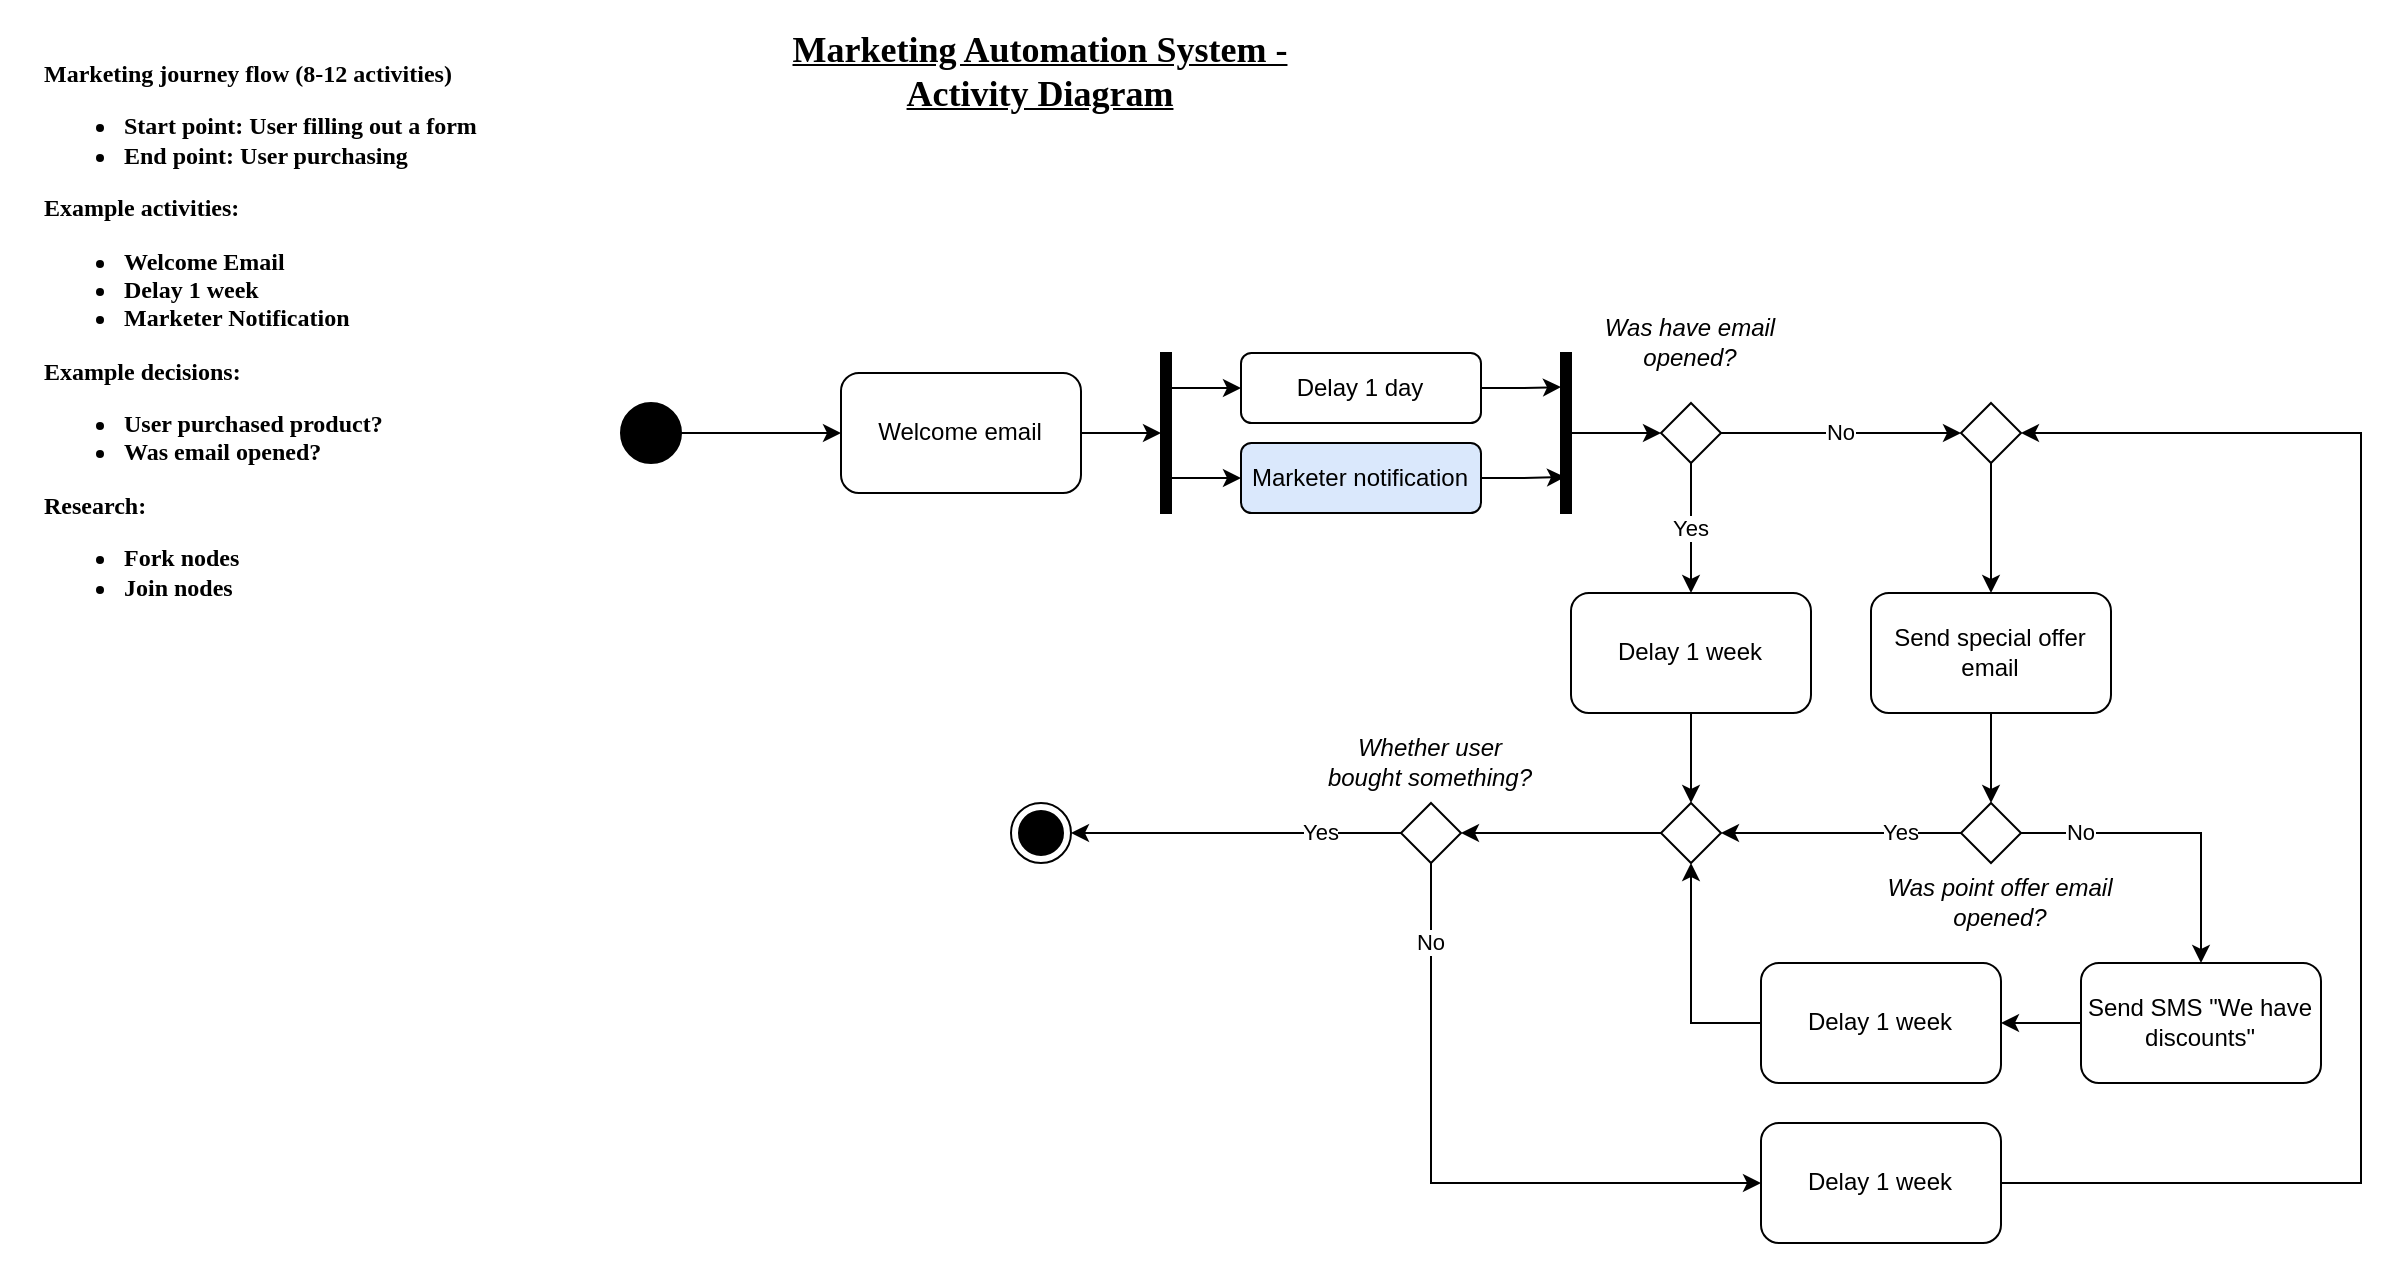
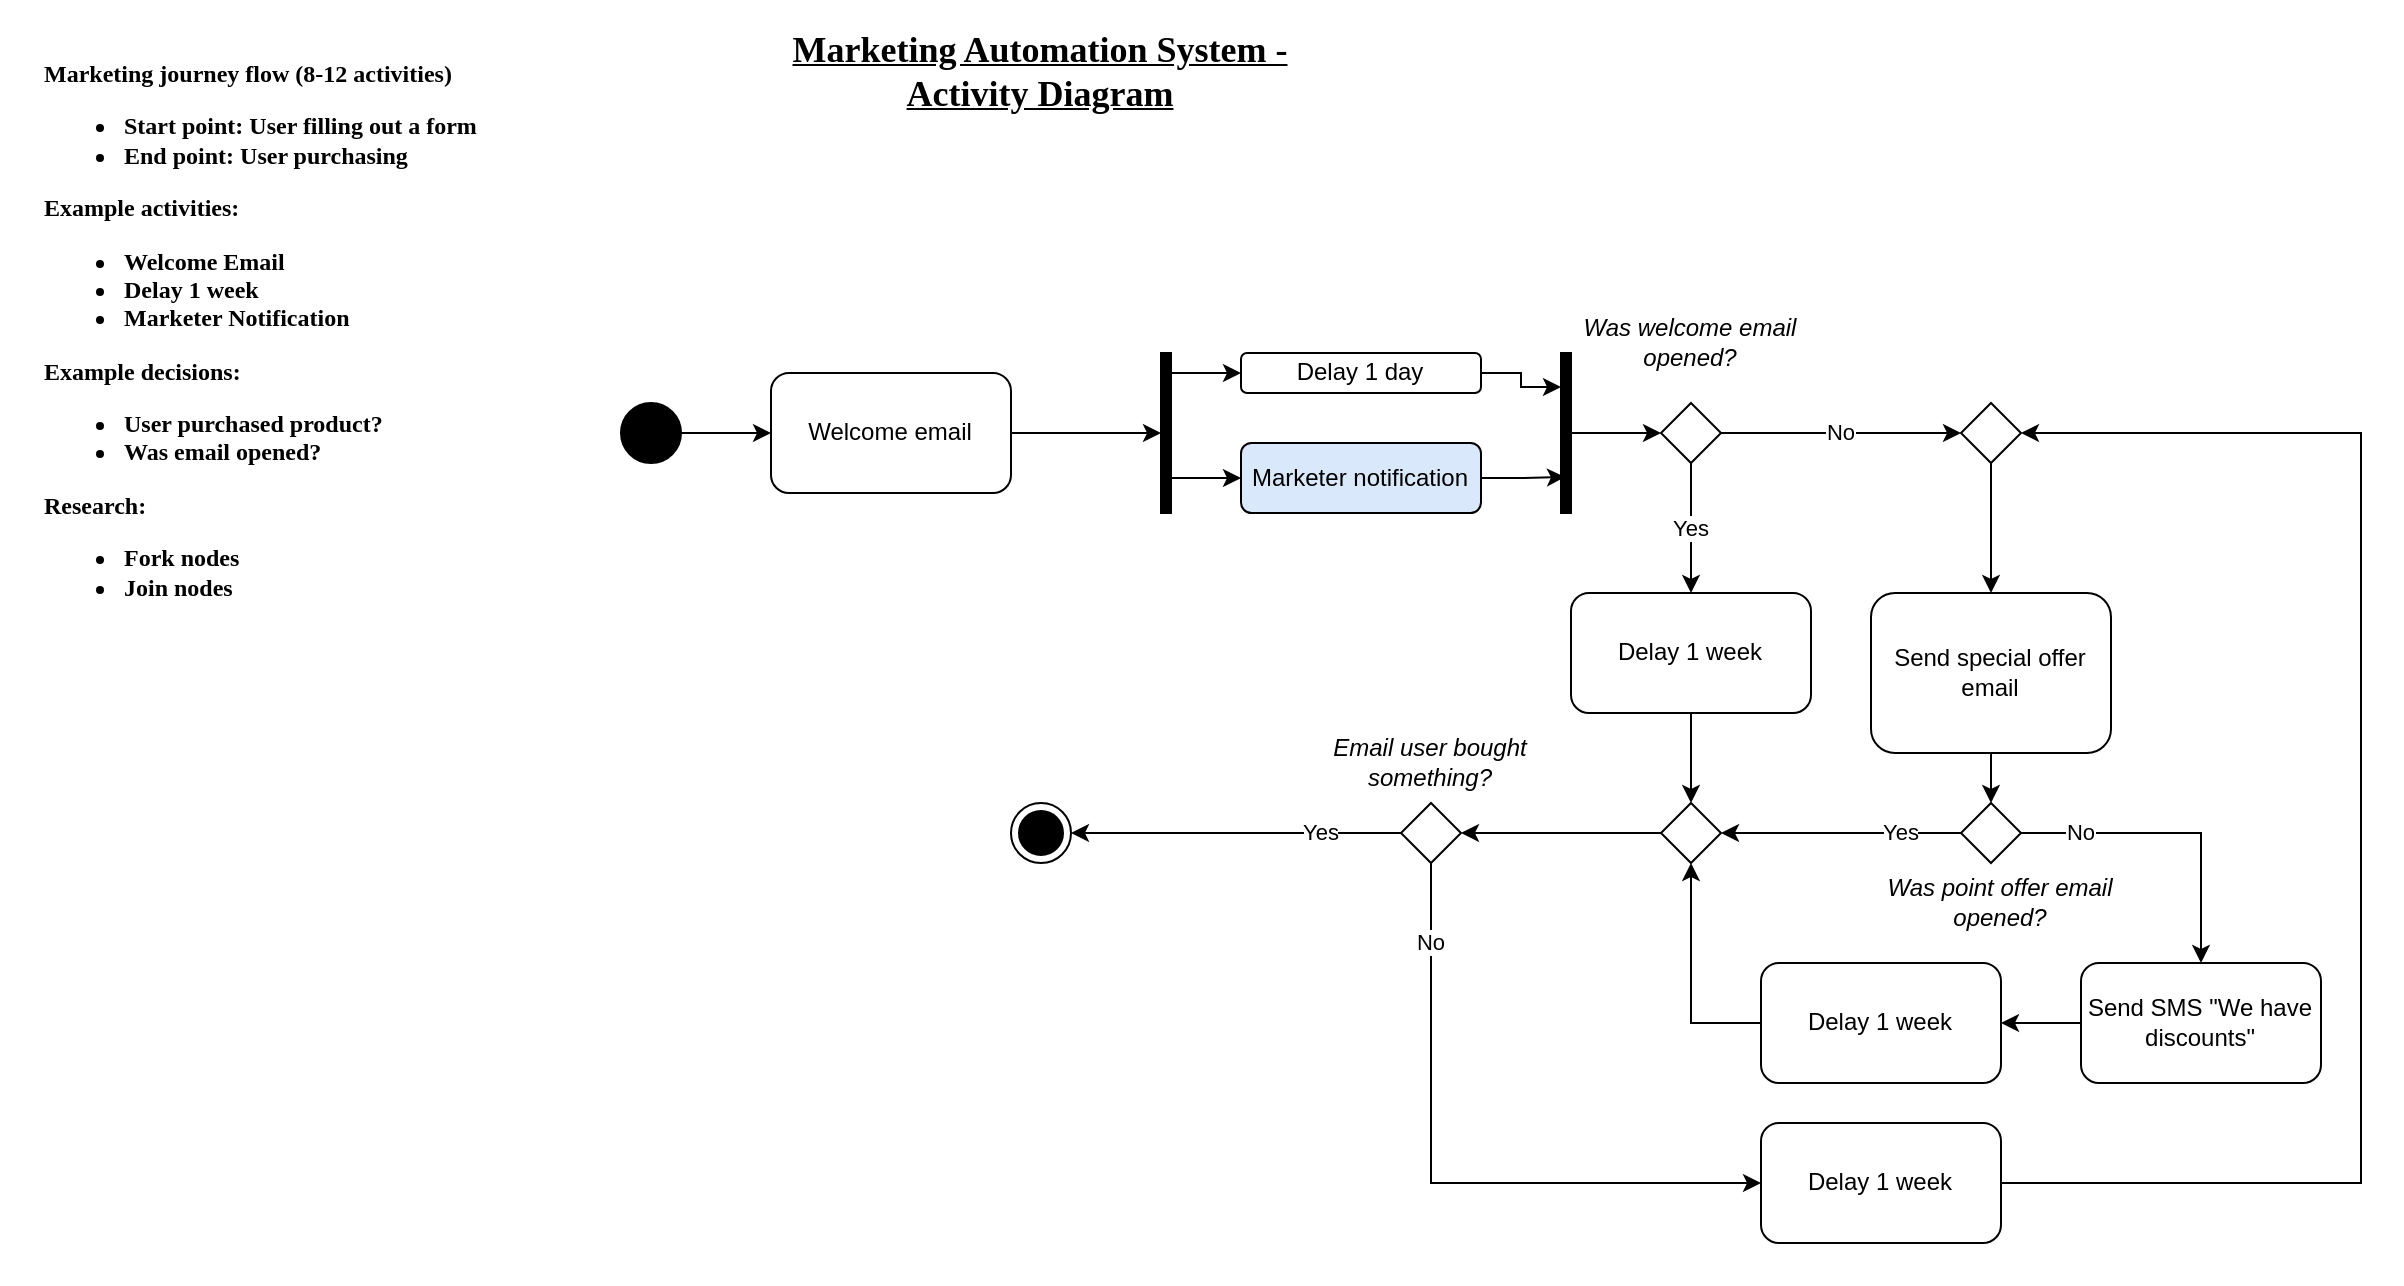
(1691, 343) -> (1691, 343)
(1361, 388) -> (1361, 373)
(961, 433) -> (891, 433)
(1991, 653) -> (1991, 673)
(1431, 763) -> (1431, 763)
